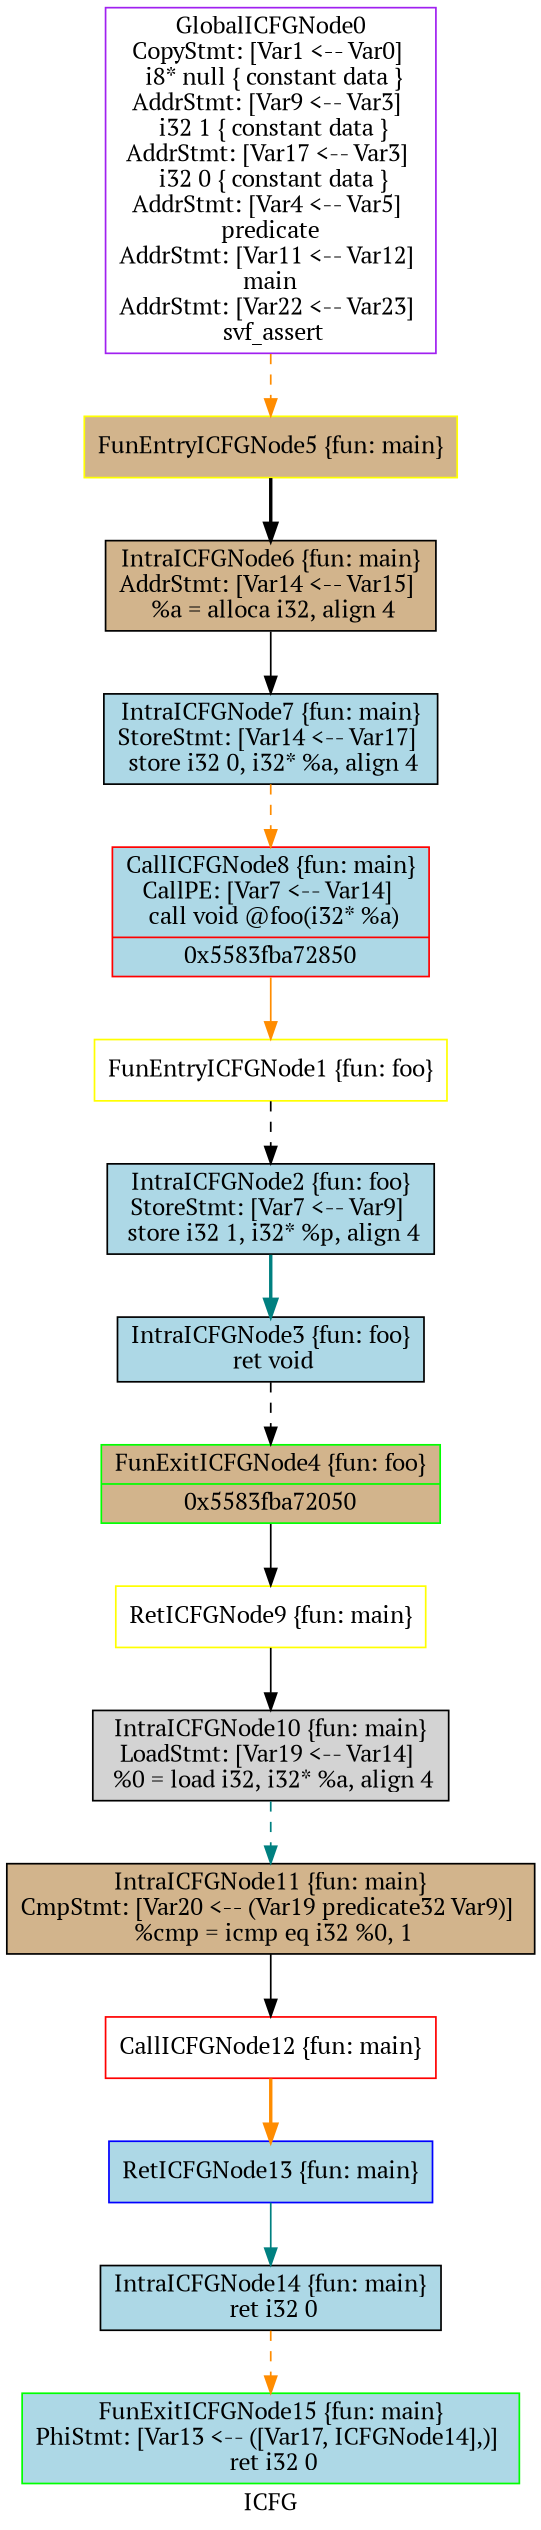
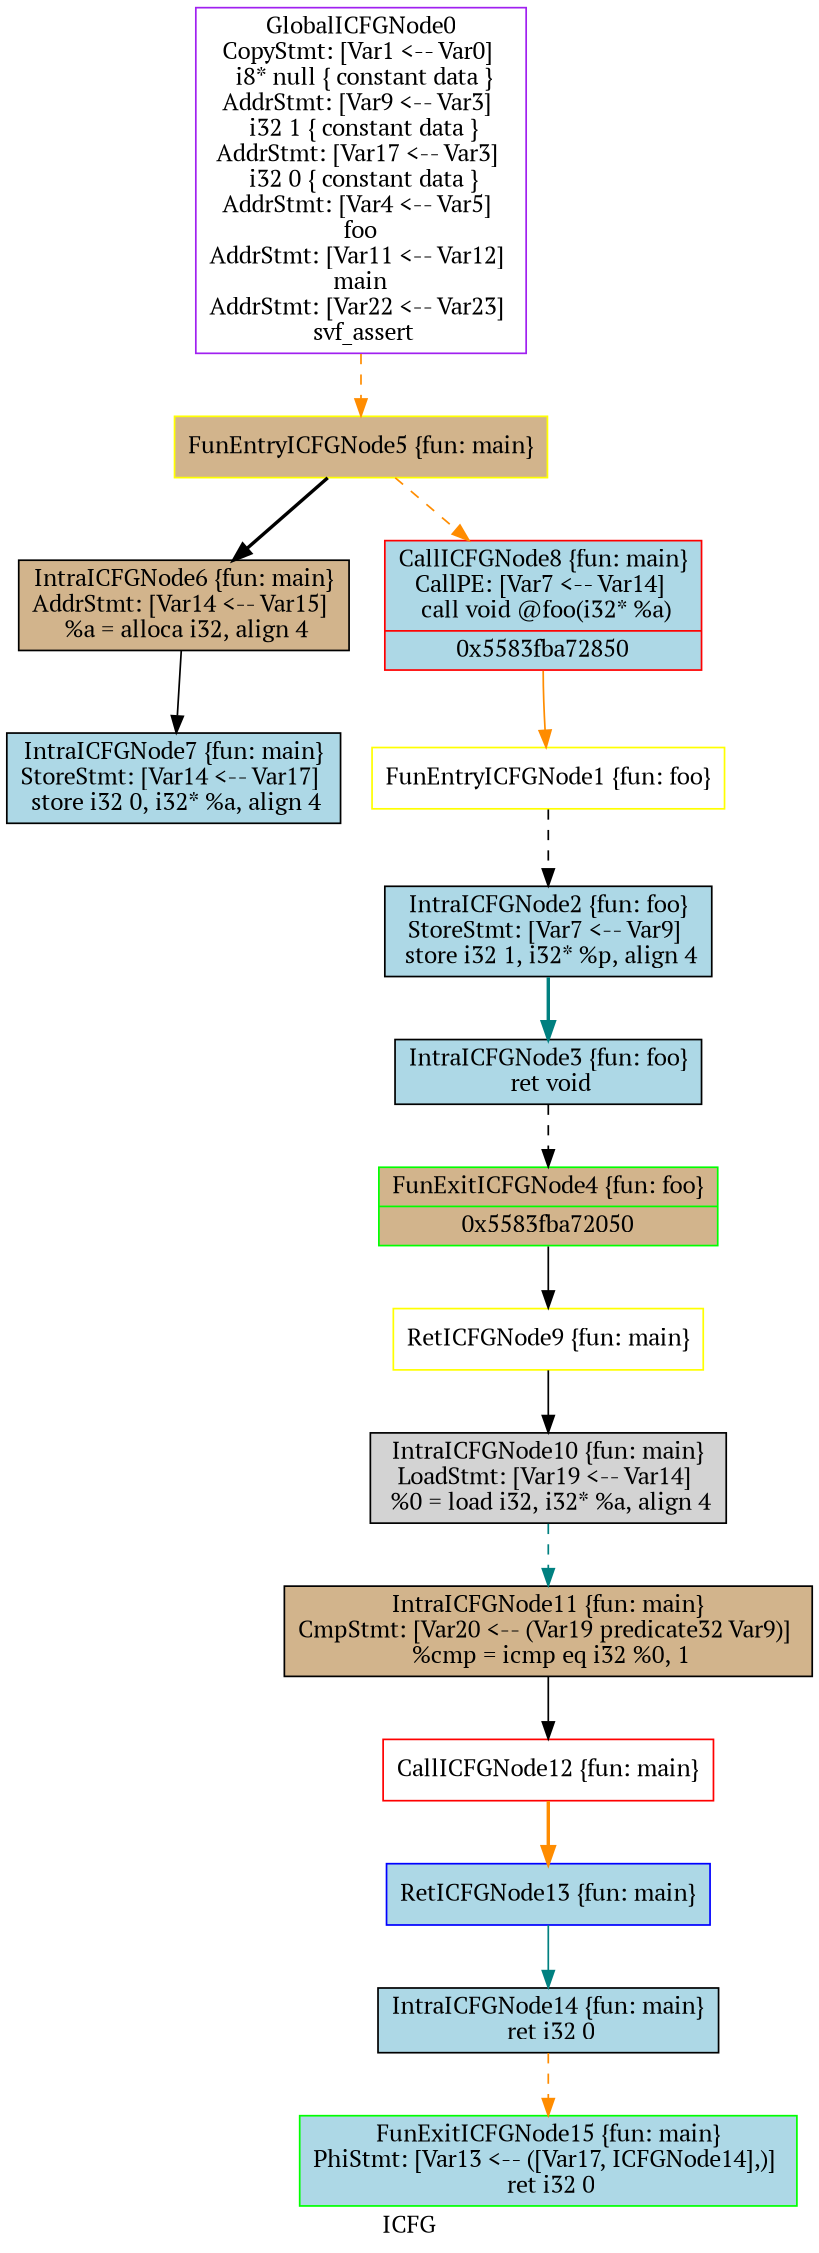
(271, 231) -> (361, 231)
(271, 807) -> (426, 504)
